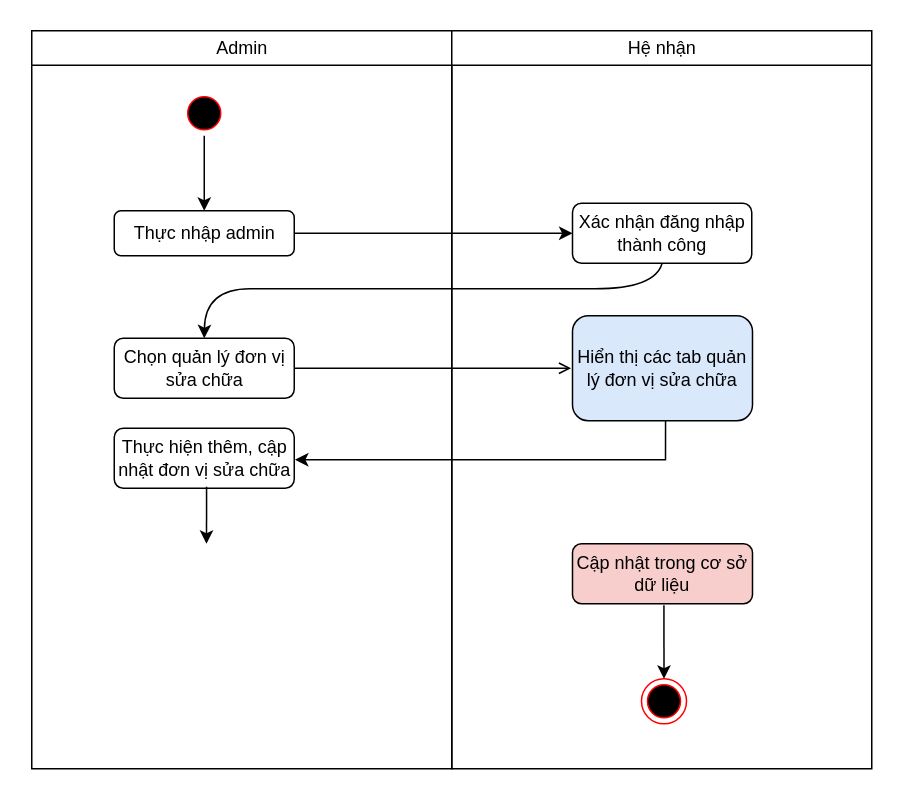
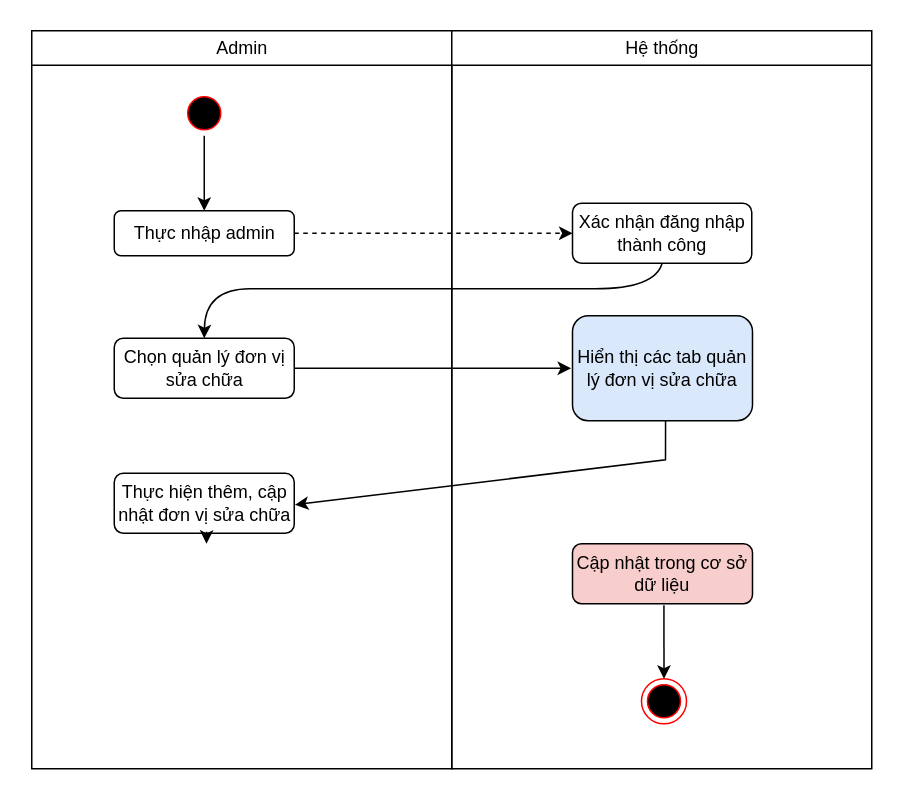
(662, 49) -> (662, 49)
(429, 233) -> (429, 233)
(562, 368) -> (559, 368)
(204, 458) -> (204, 503)
